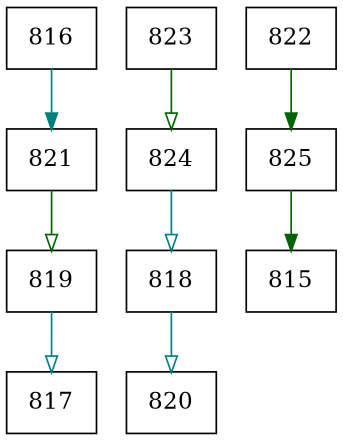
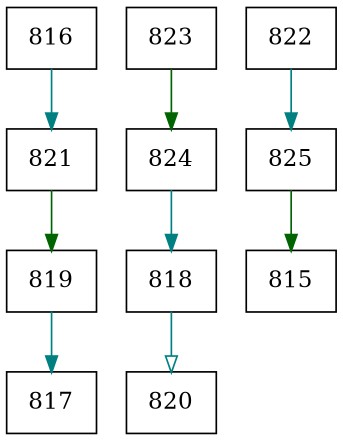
(171, 91) -> (171, 91)
(291, 91) -> (291, 91)
(52, 212) -> (52, 212)
(171, 212) -> (171, 212)
(52, 334) -> (52, 334)
